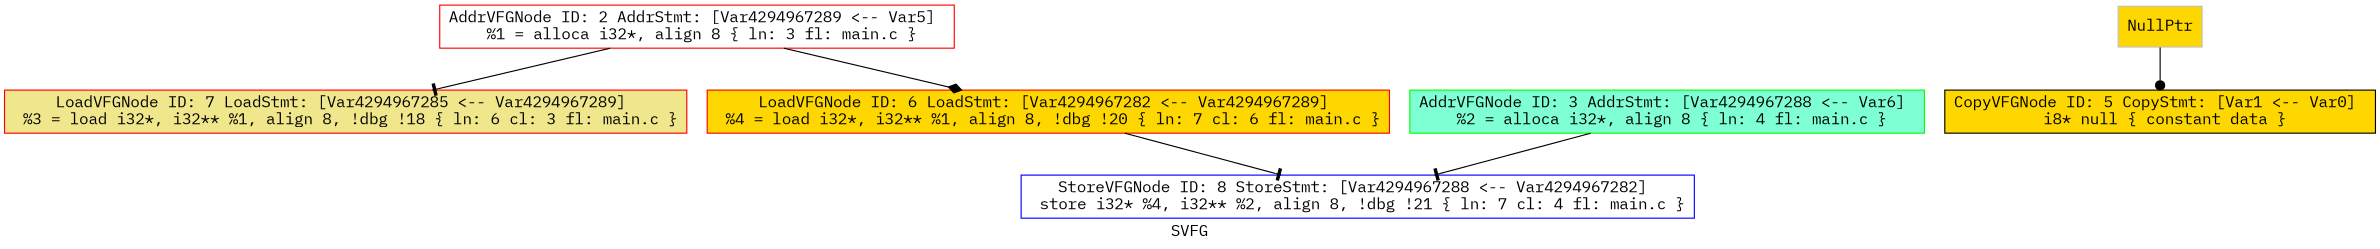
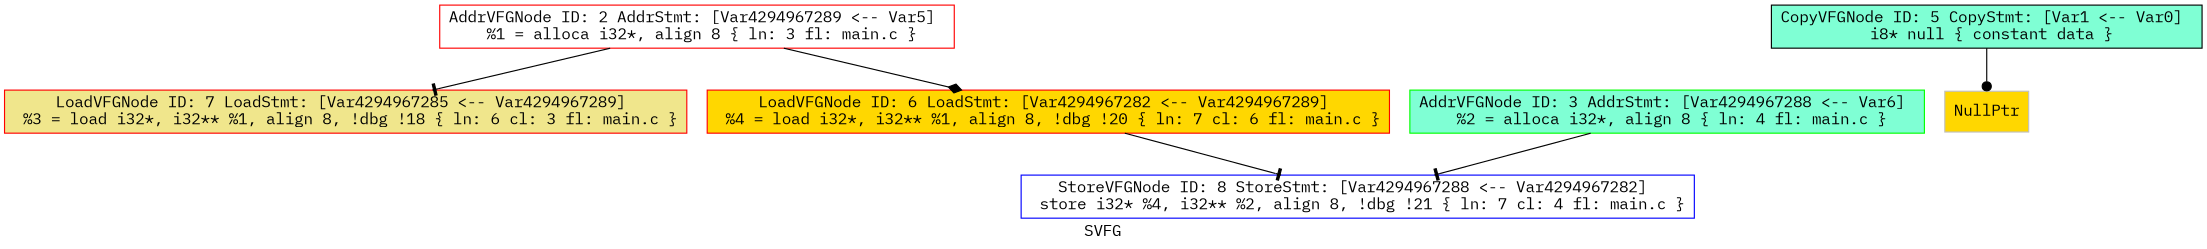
(2160, 64) -> (1987, 65)
(2160, 112) -> (1987, 27)
